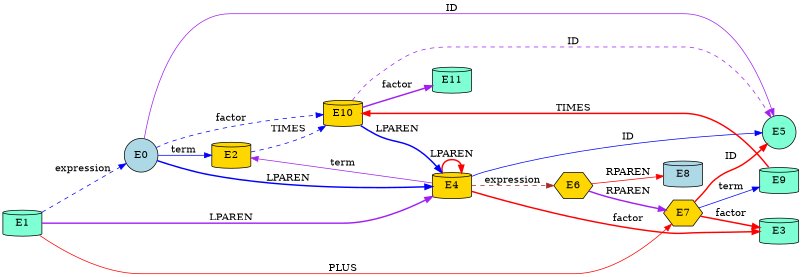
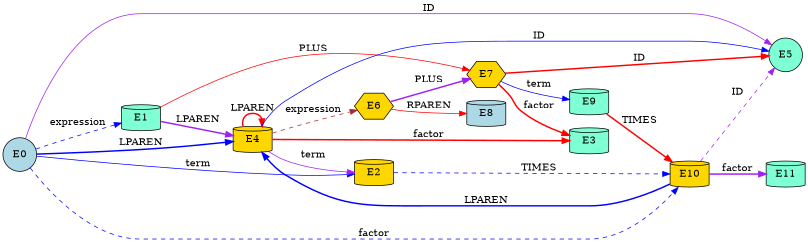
(81, 190) -> (75, 137)
(628, 191) -> (429, 80)
